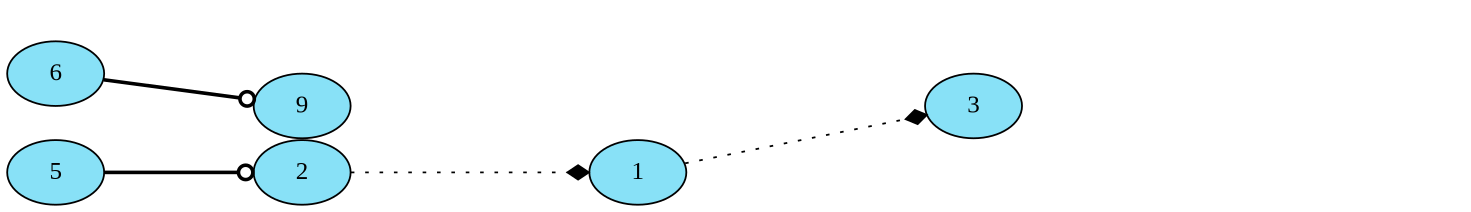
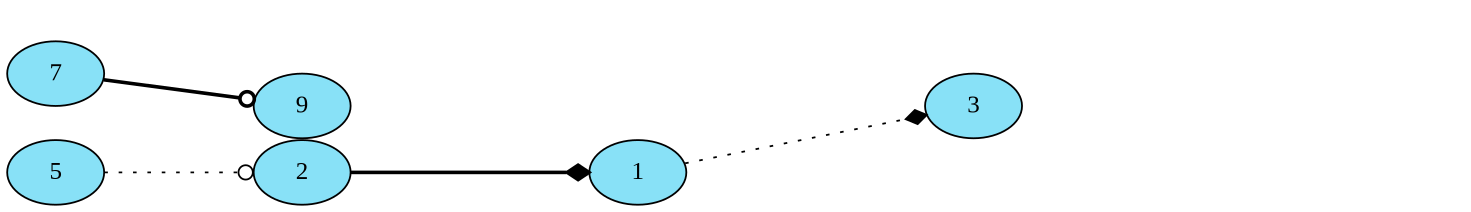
(56, 74) -> (56, 74)
(171, 172) -> (171, 172)
(459, 172) -> (459, 172)
